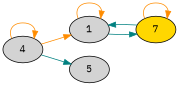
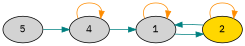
(156, 30) -> (222, 30)
(53, 41) -> (119, 30)
(53, 58) -> (53, 30)
